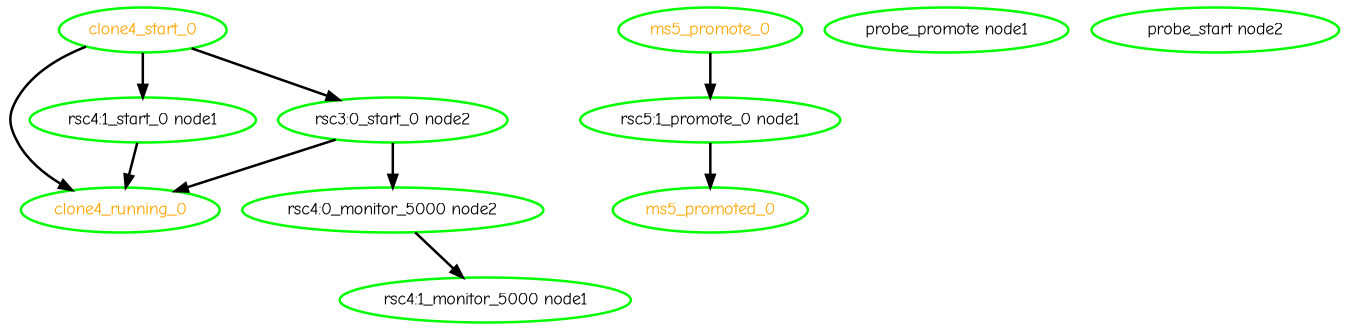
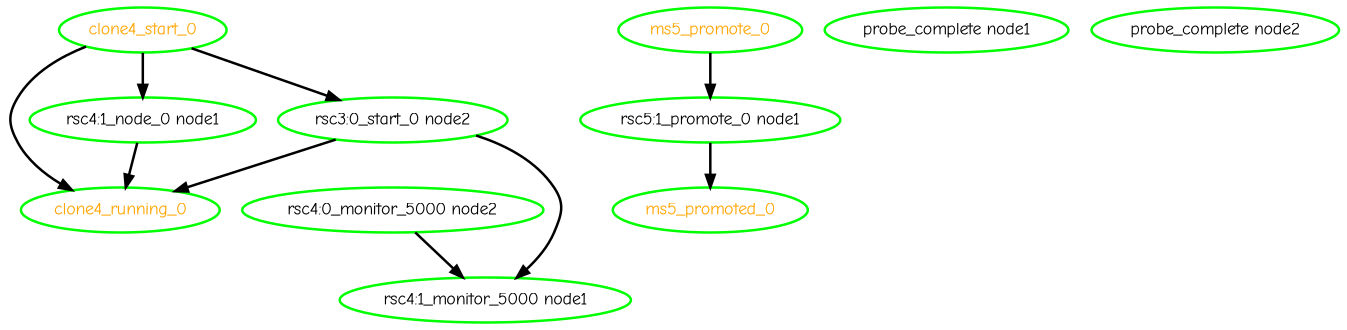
(947, 30) -> (947, 30)
(1215, 30) -> (1215, 30)
(143, 120) -> (143, 120)
(393, 159) -> (554, 187)
